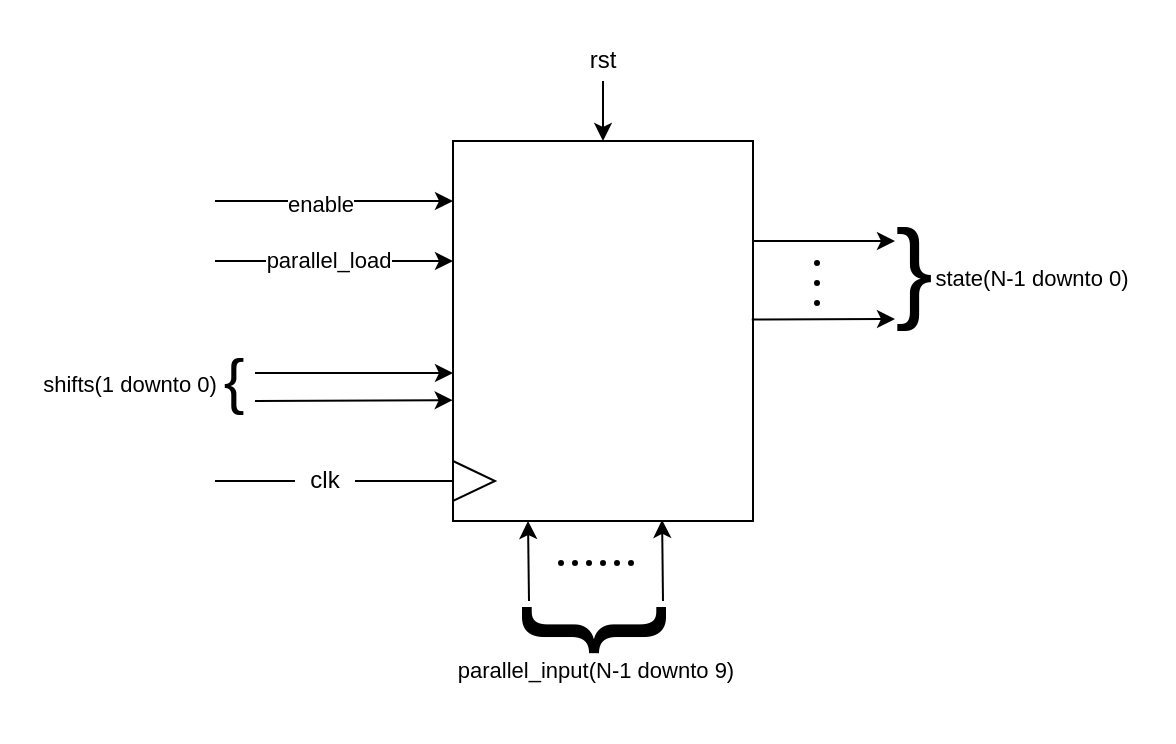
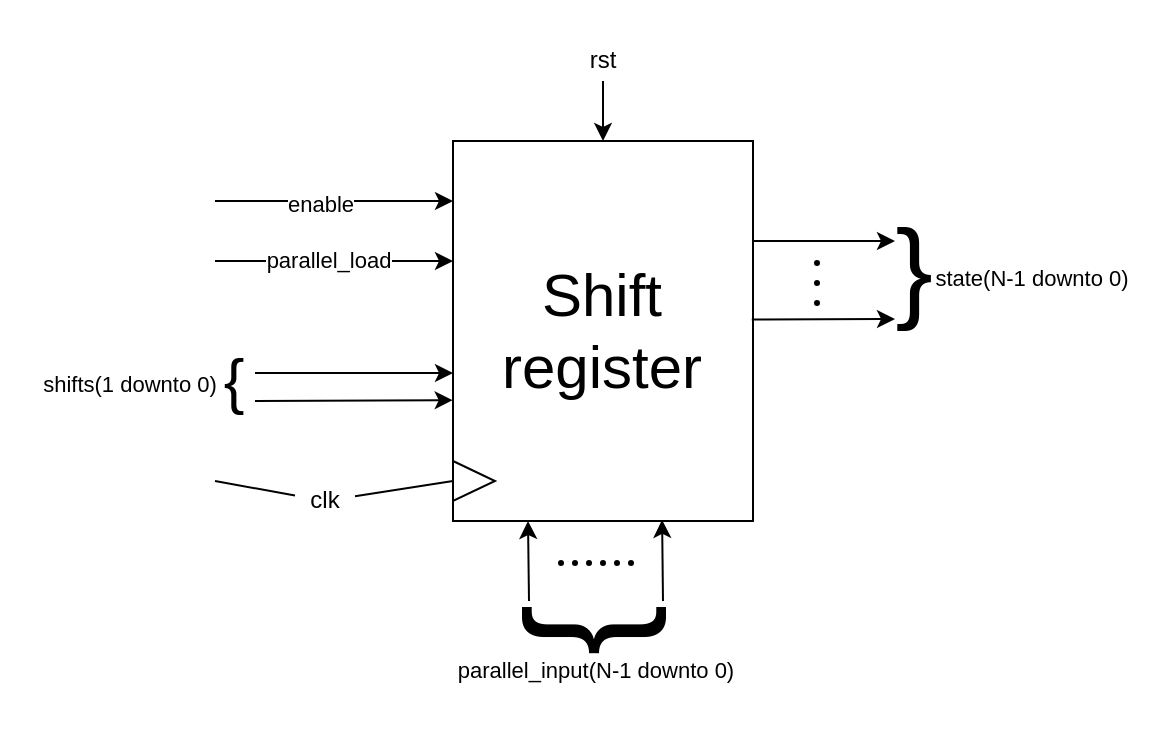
none -> (603, 331)
(325, 481) -> (325, 501)
(597, 671) -> (597, 671)
